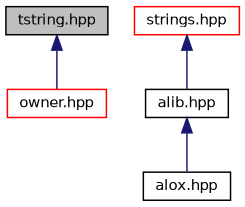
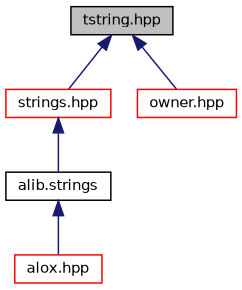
none -> (85, 68)
(187, 103) -> (58, 186)
(187, 186) -> (58, 269)
